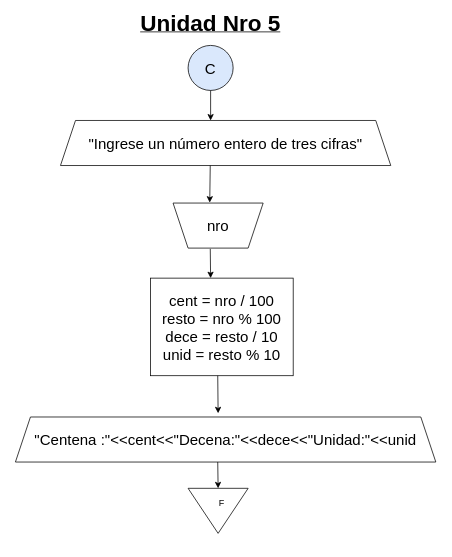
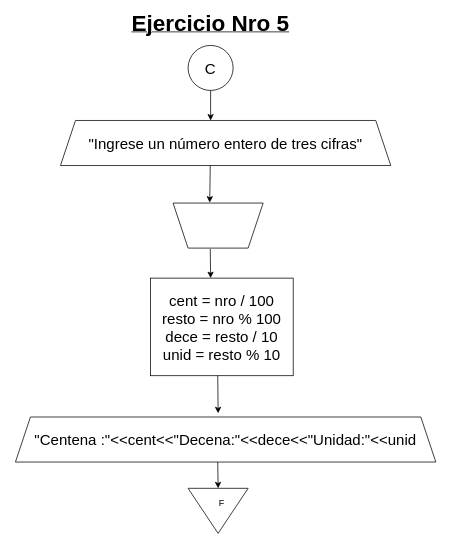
(210, 23) -> (210, 23)
(210, 68) -> (210, 68)
(218, 225) -> none
